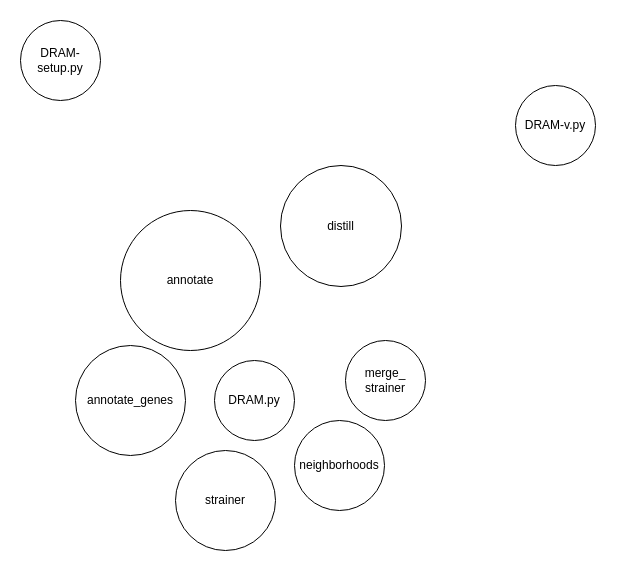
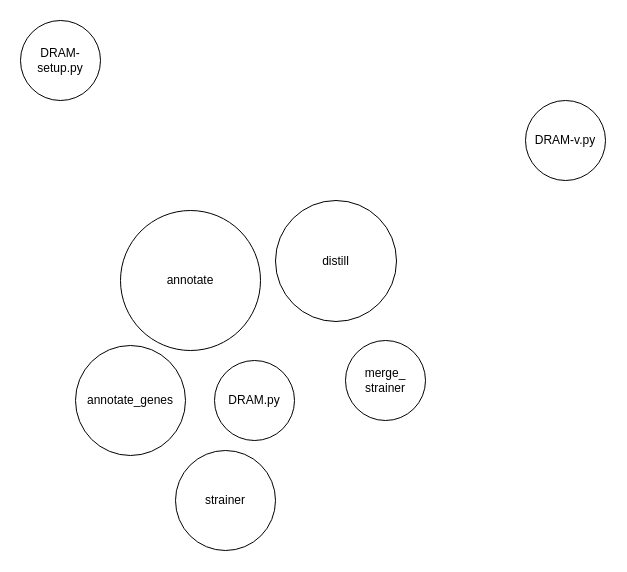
(556, 126) -> (566, 141)
(341, 226) -> (336, 261)
(340, 466) -> none
